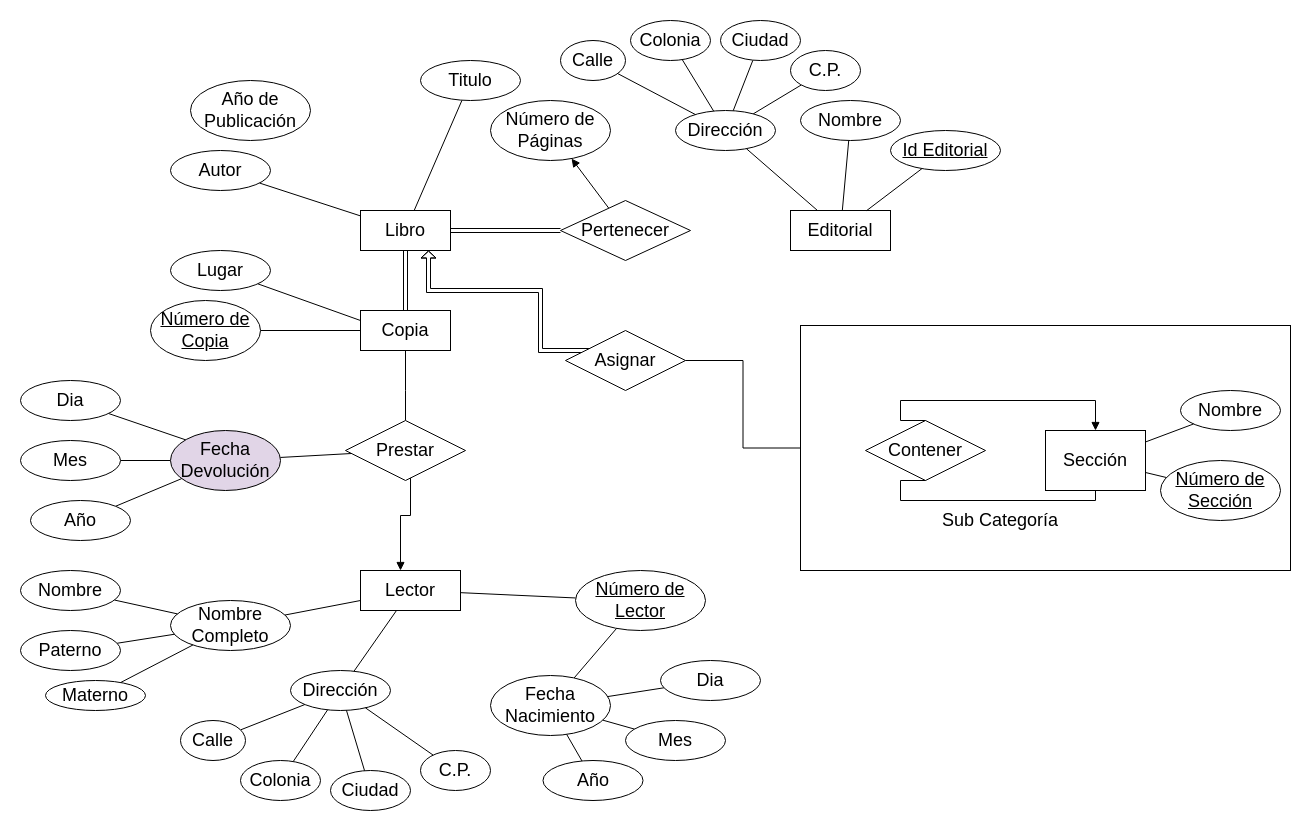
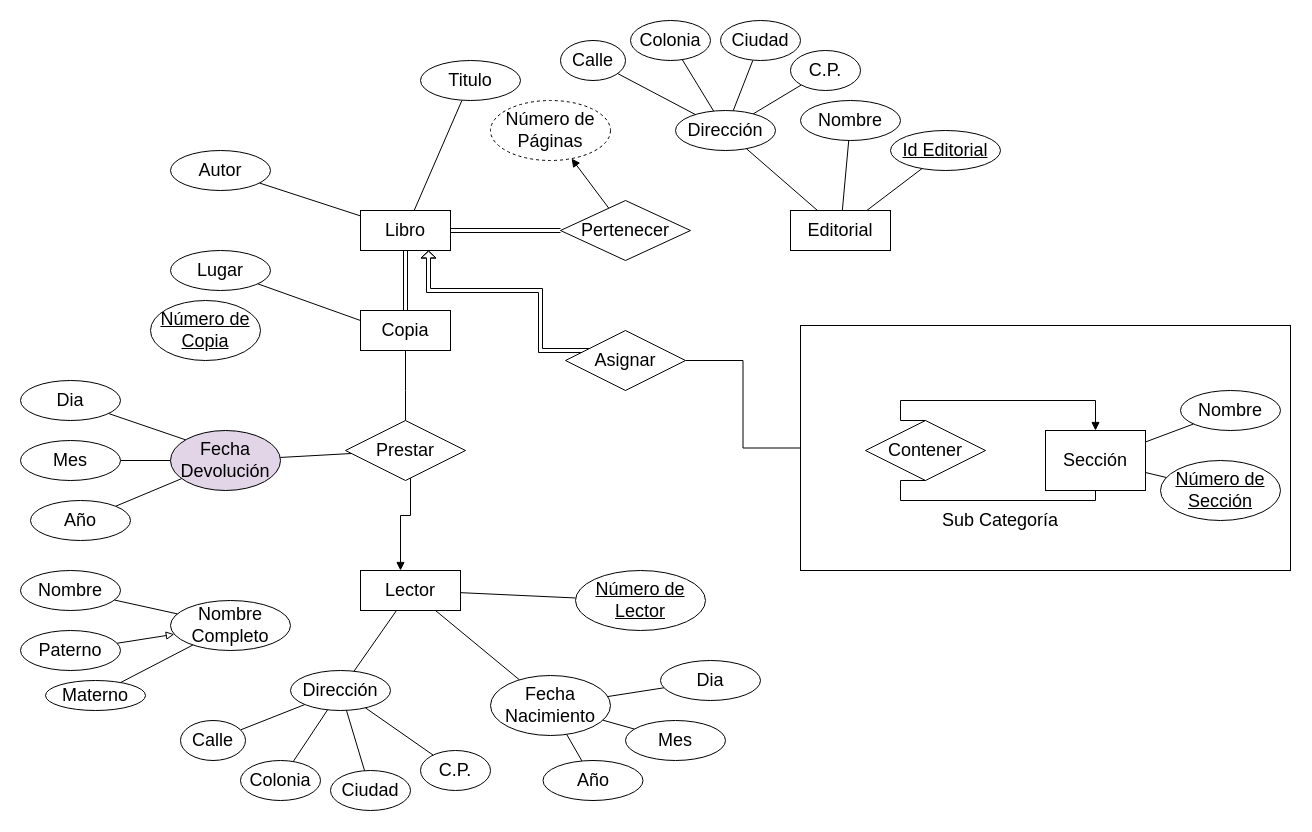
(251, 111) -> none
(551, 131) -> (551, 131)
(311, 331) -> none
(323, 608) -> none
(169, 635) -> (165, 636)
(595, 654) -> (477, 645)
